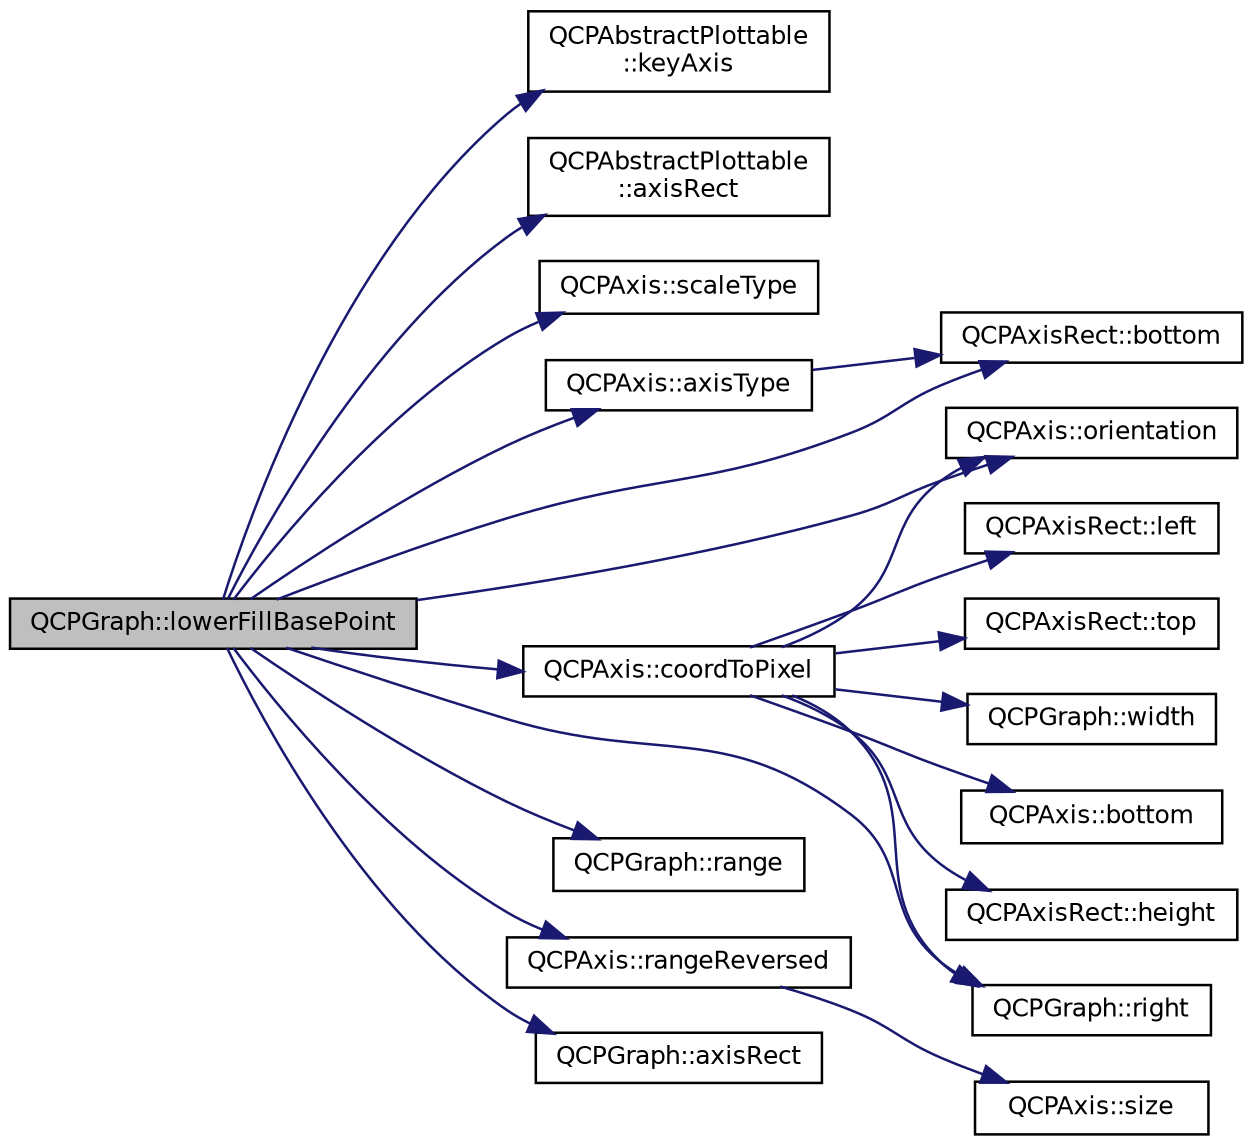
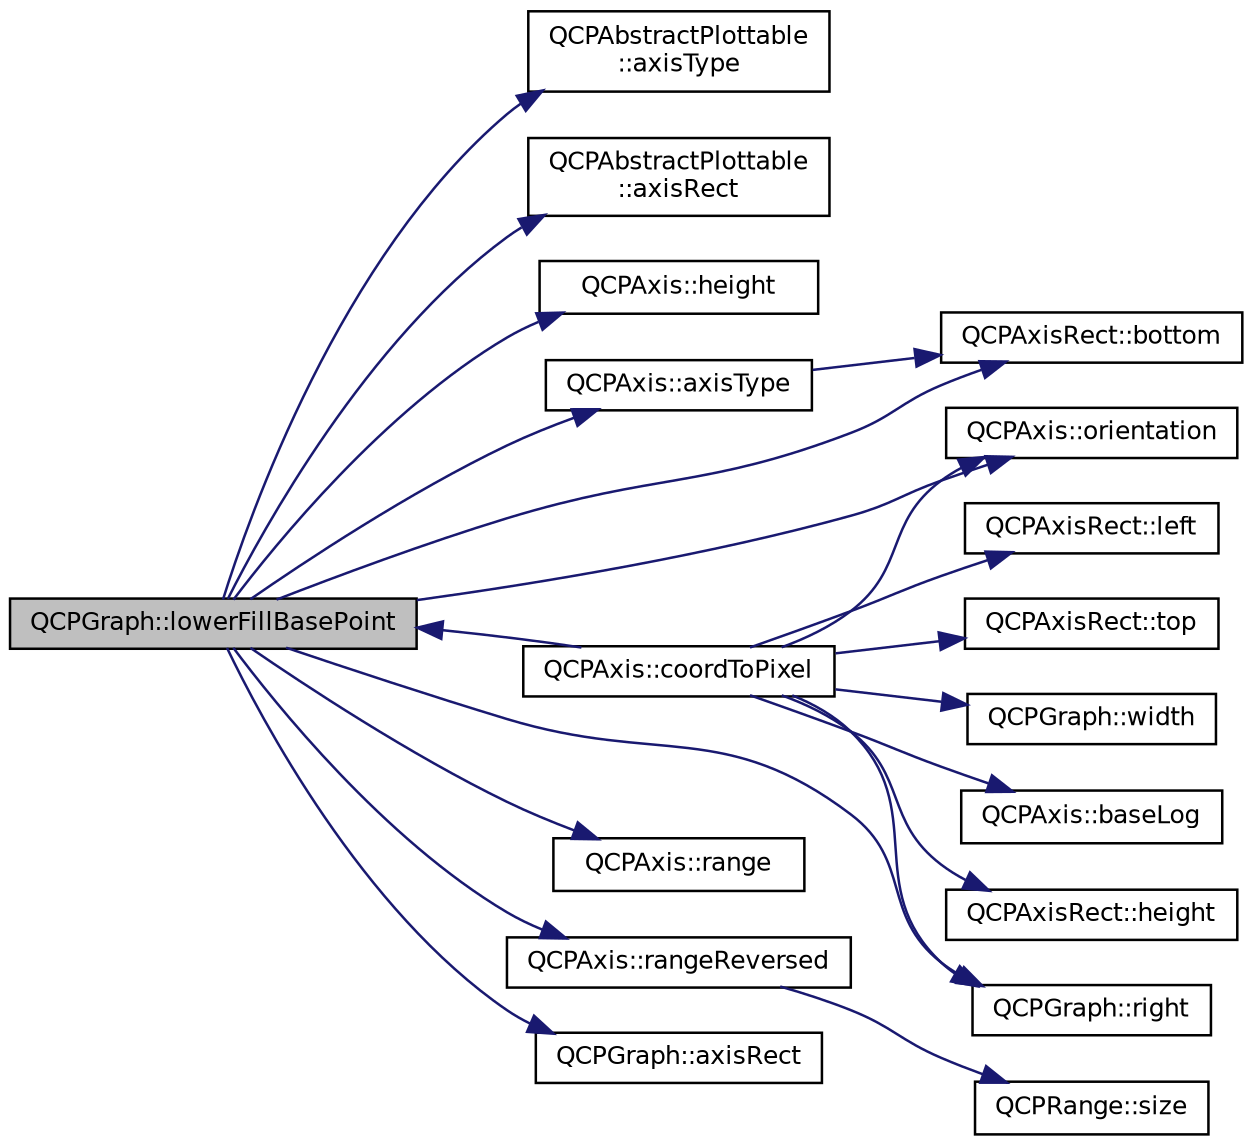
(679, 51) -> (679, 51)
(679, 287) -> (679, 287)
(404, 660) -> (512, 638)
(1092, 817) -> (1092, 817)
(679, 865) -> (679, 865)
(1092, 1108) -> (1092, 1108)
